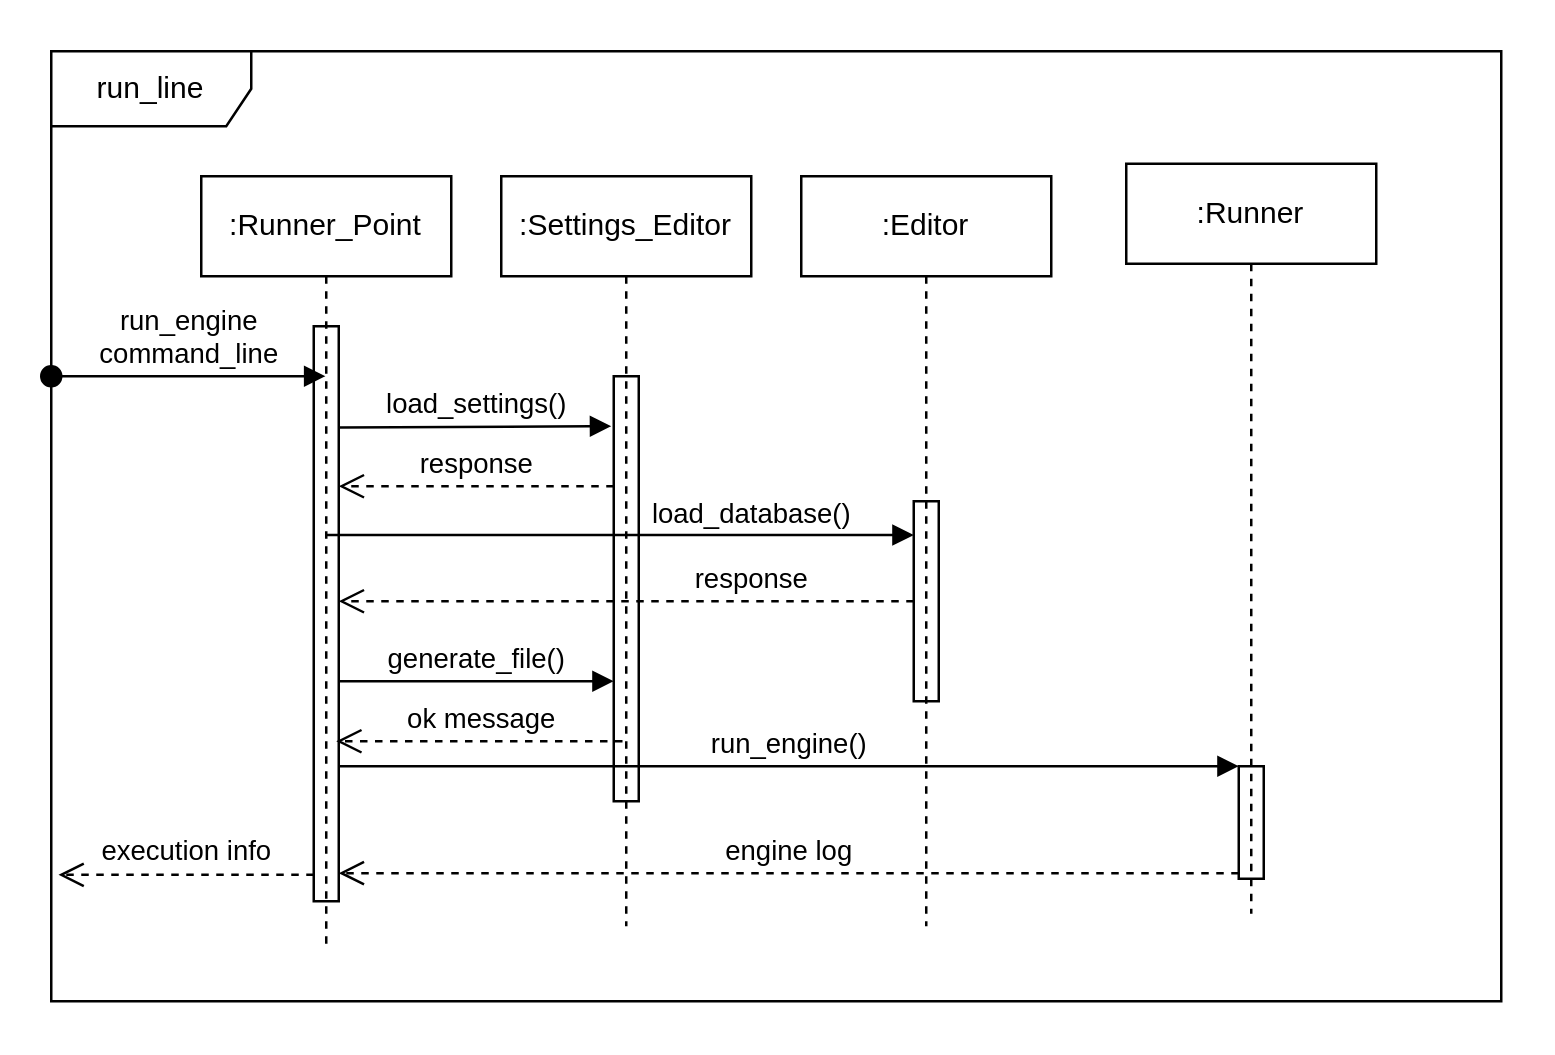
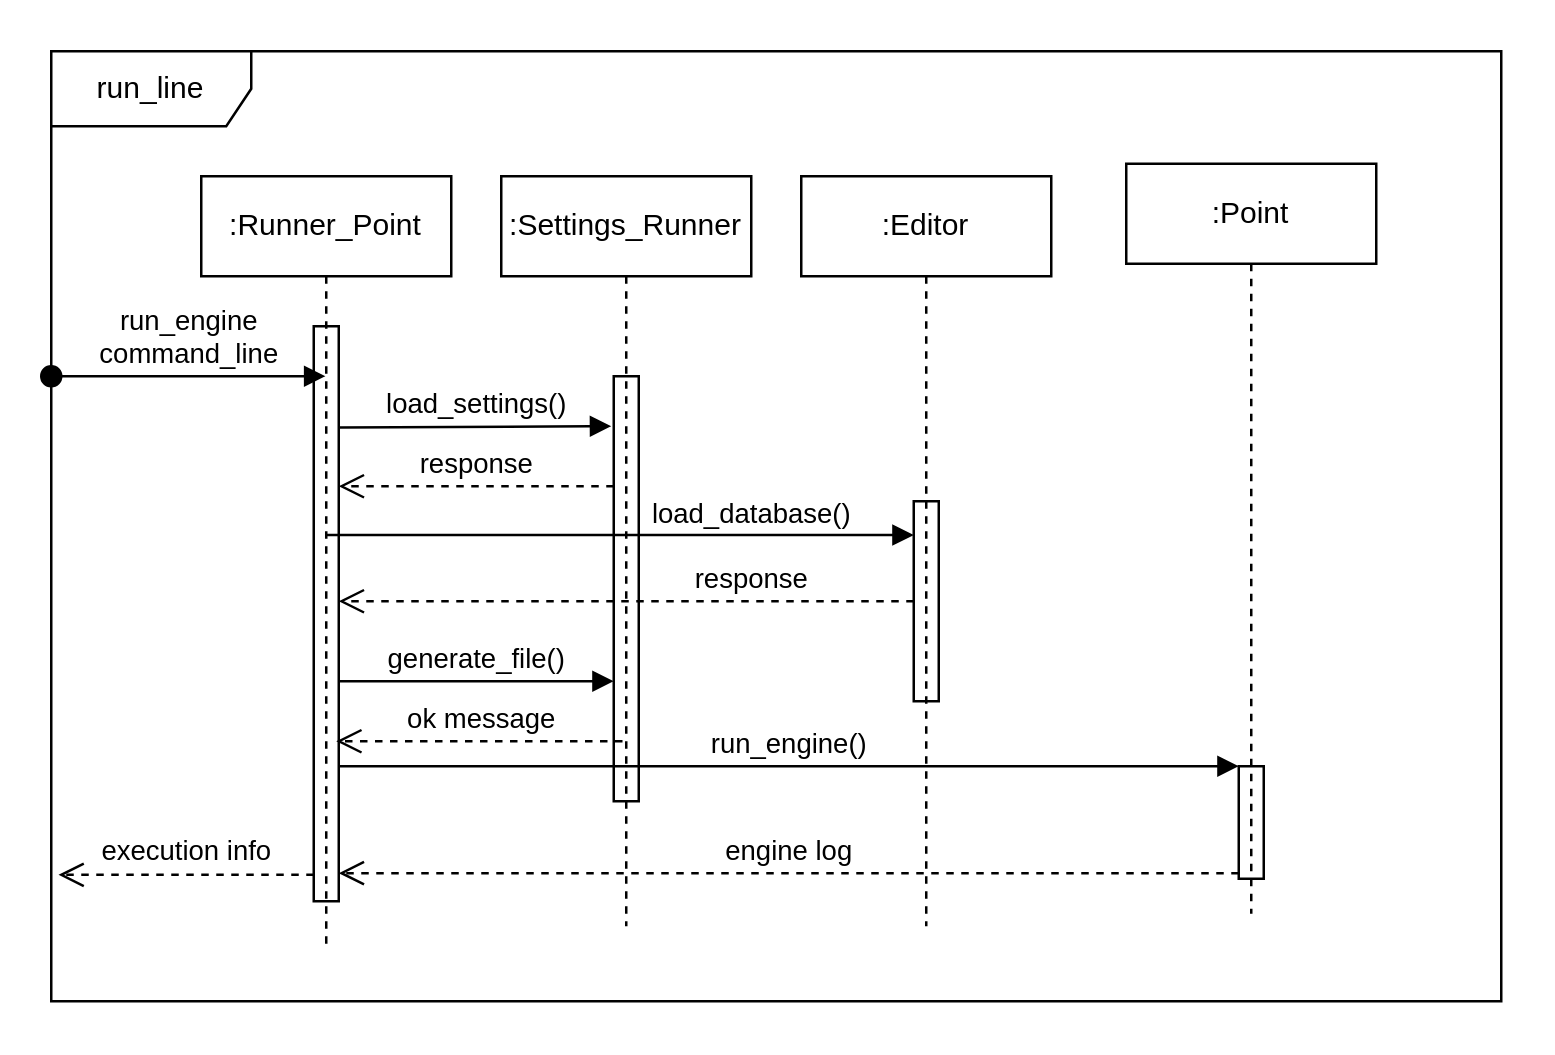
(1251, 214) -> (1251, 214)
(626, 226) -> (626, 226)
